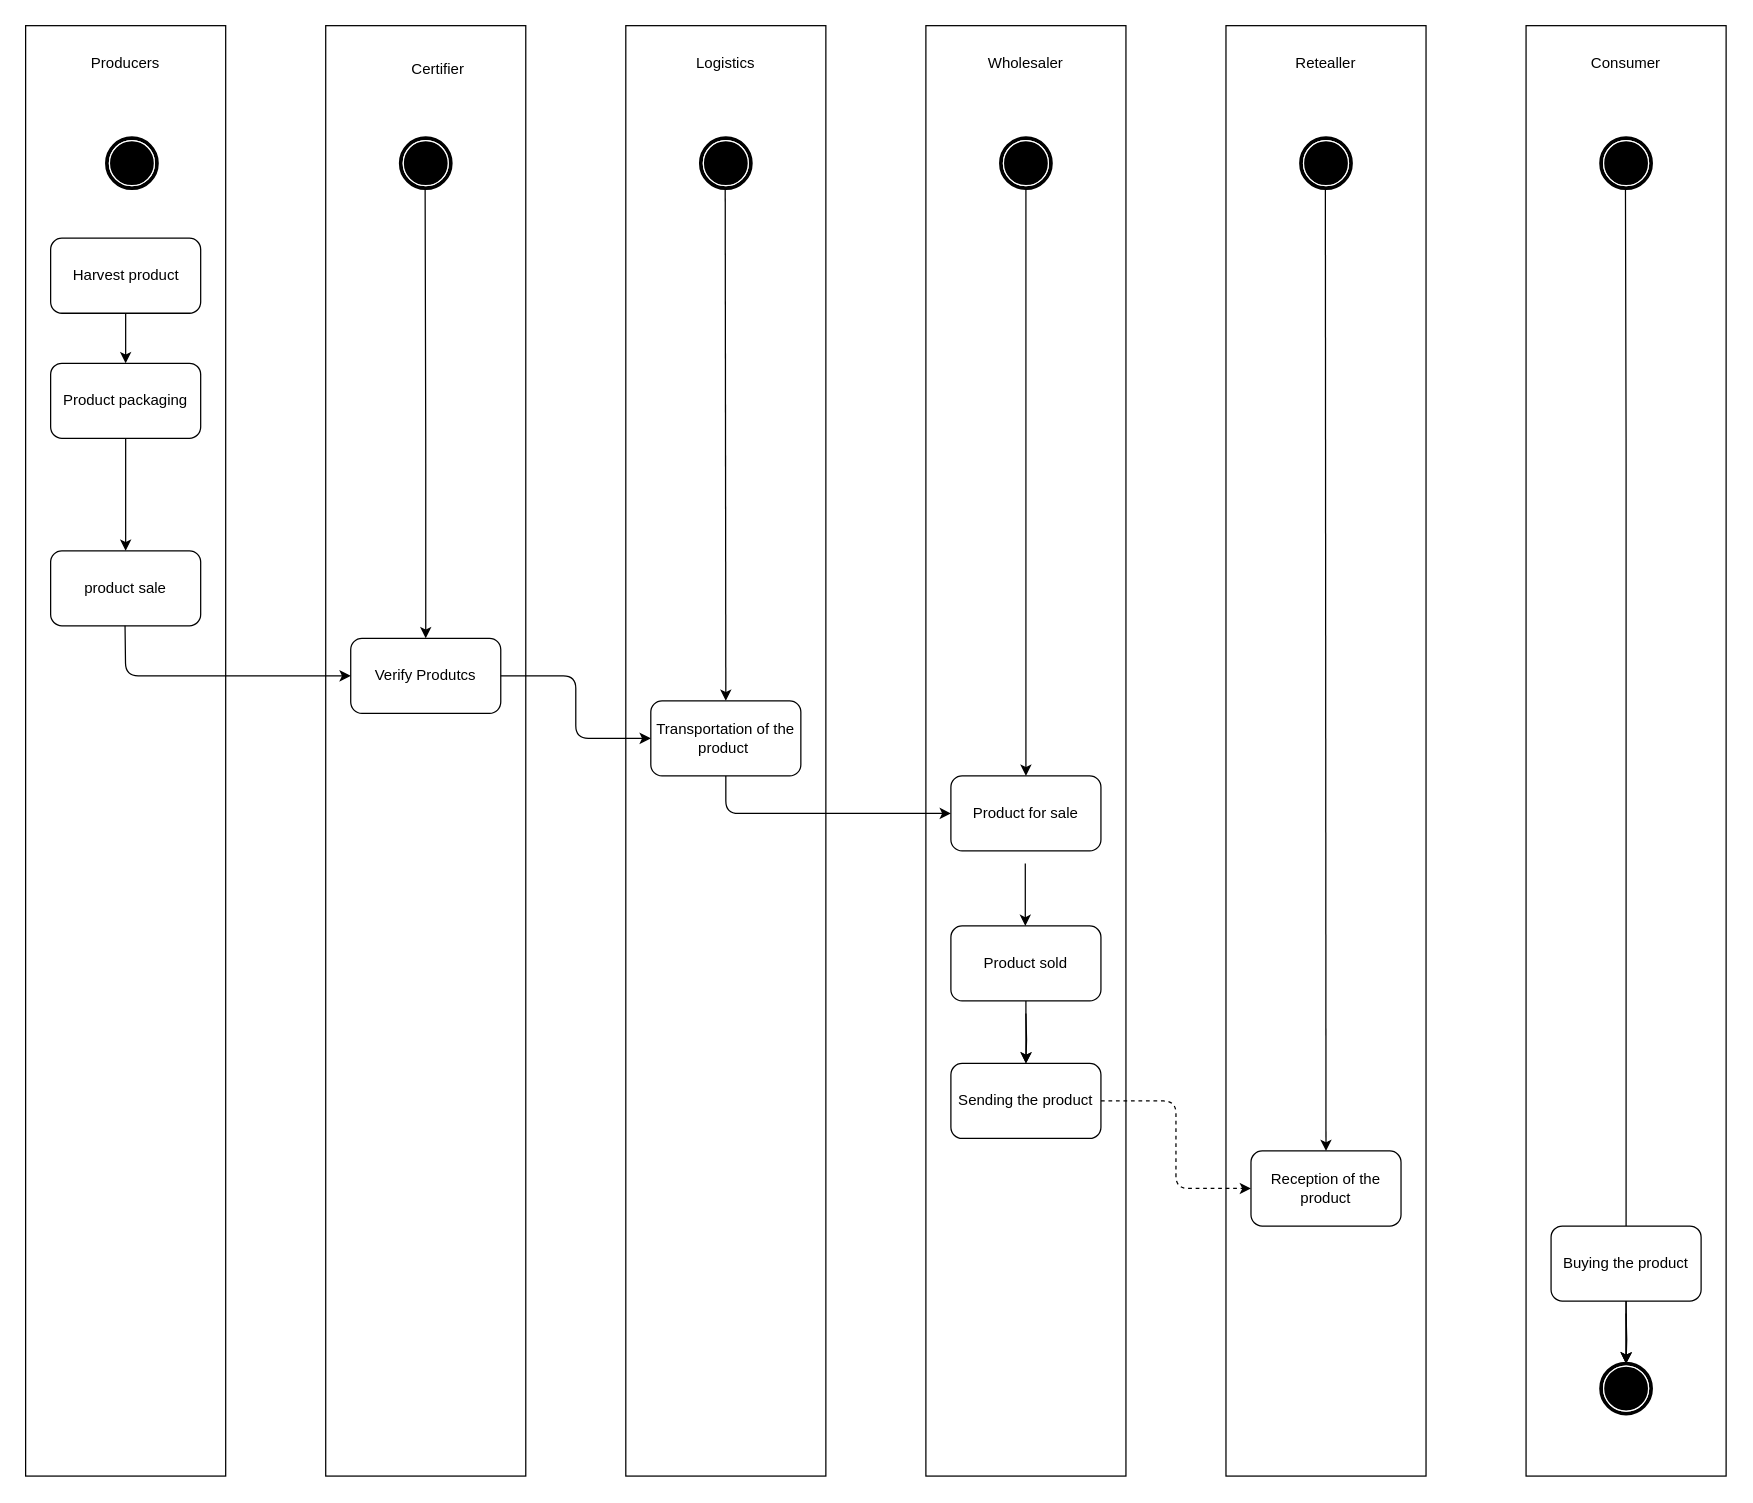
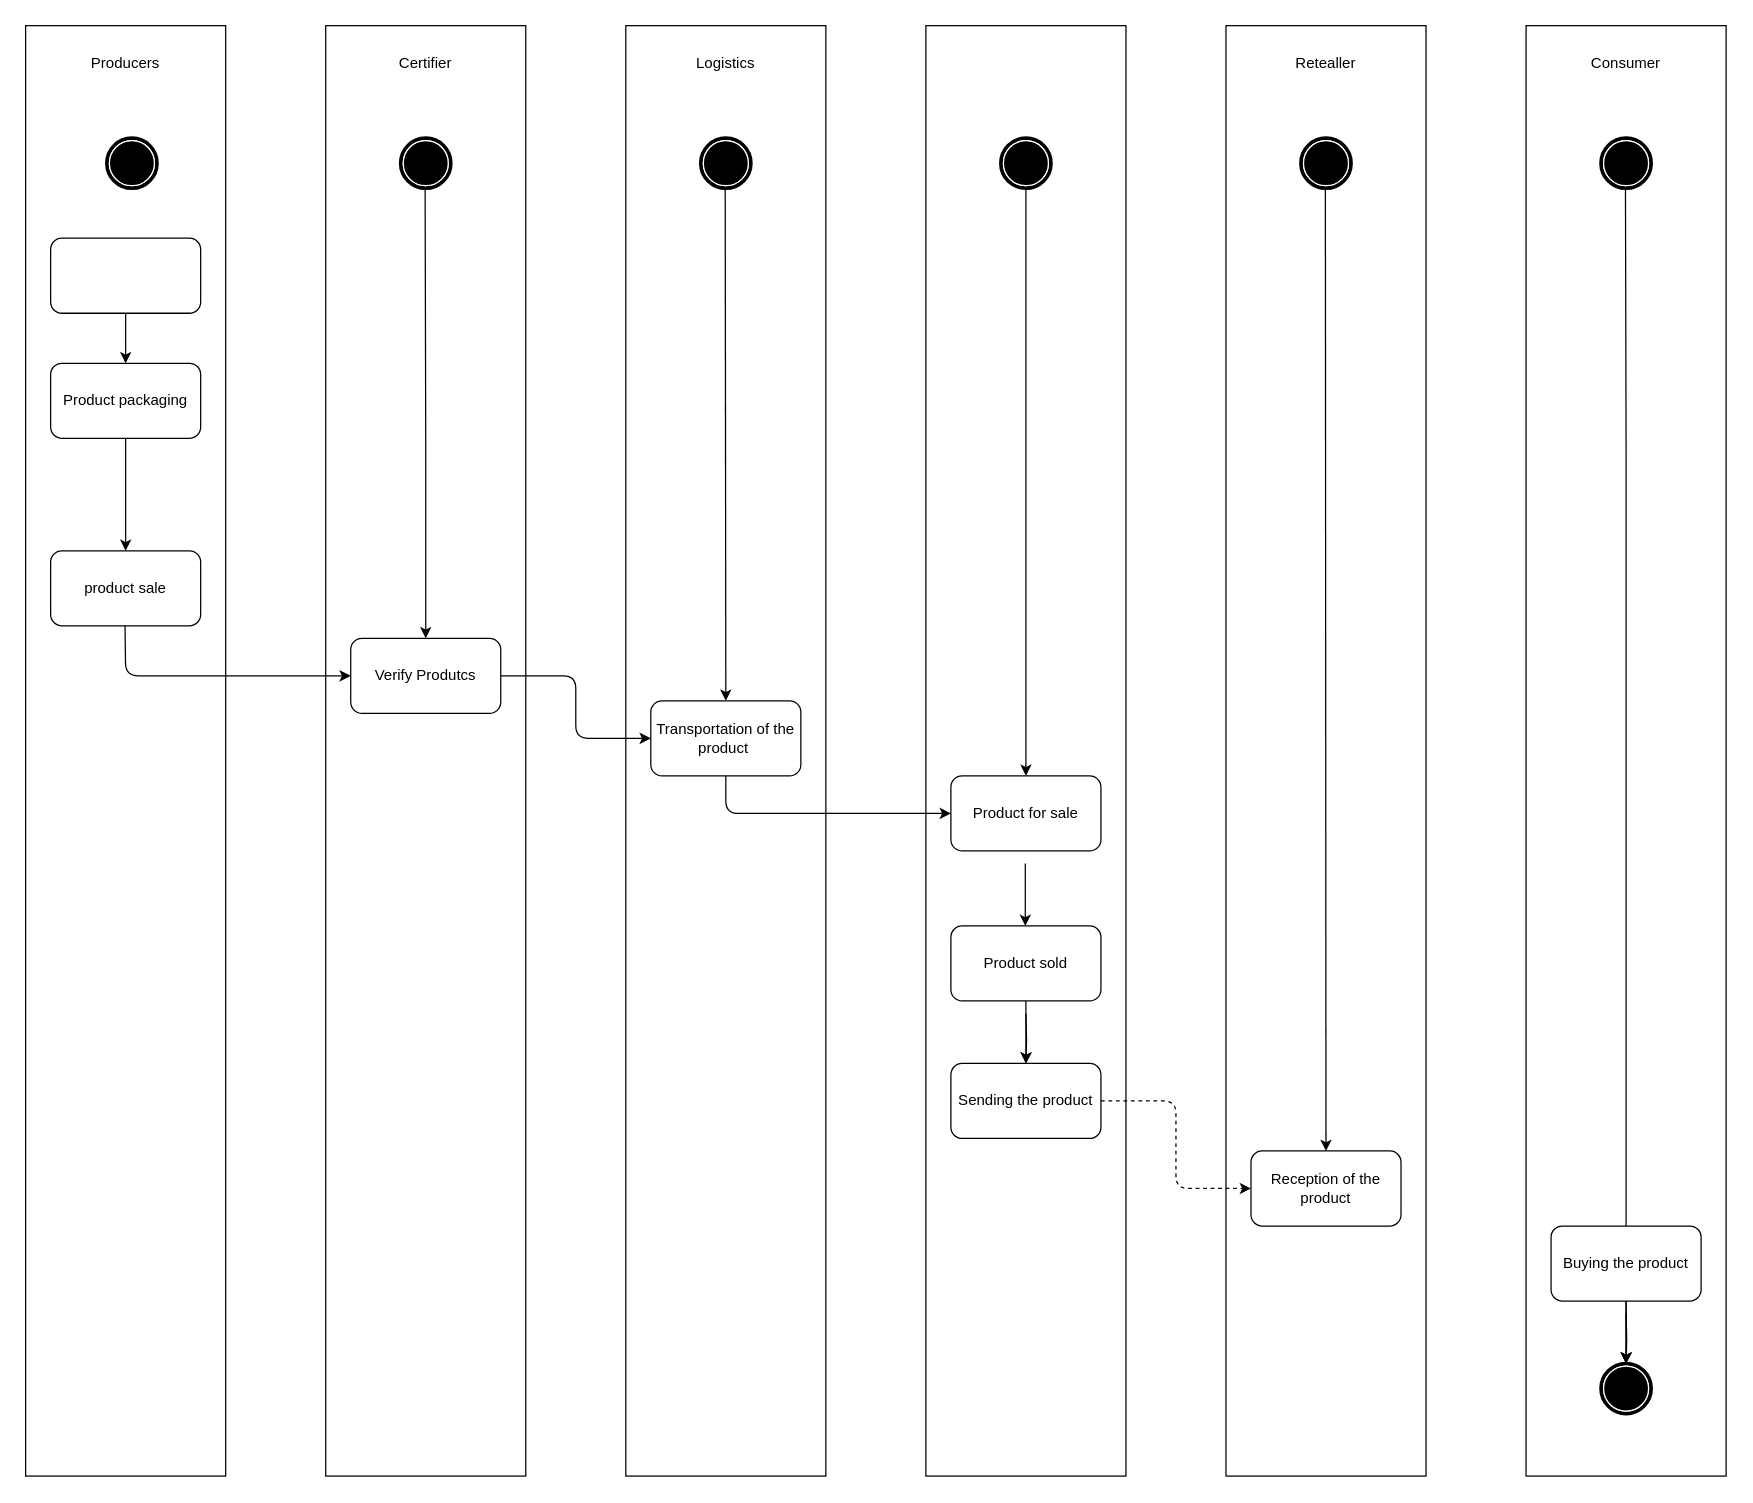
(1026, 63) -> none
(438, 69) -> (426, 63)
(126, 276) -> none
